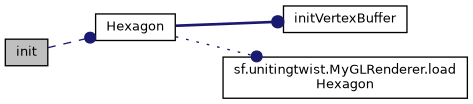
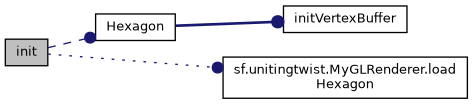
(213, 46) -> (130, 61)
